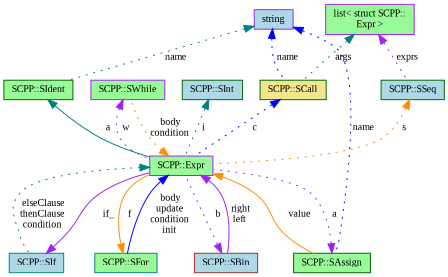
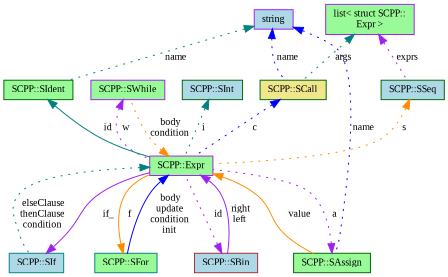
(107, 128) -> (107, 128)
(217, 214) -> (217, 214)
